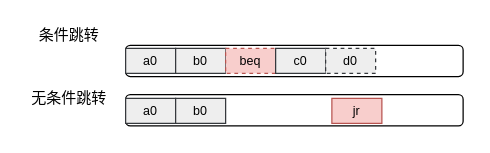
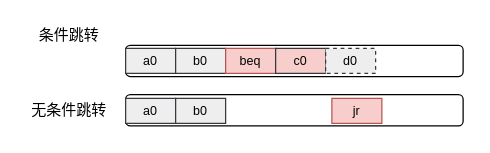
(251, 61) -> (251, 61)
(301, 61) -> (301, 61)
(69, 98) -> (69, 110)
